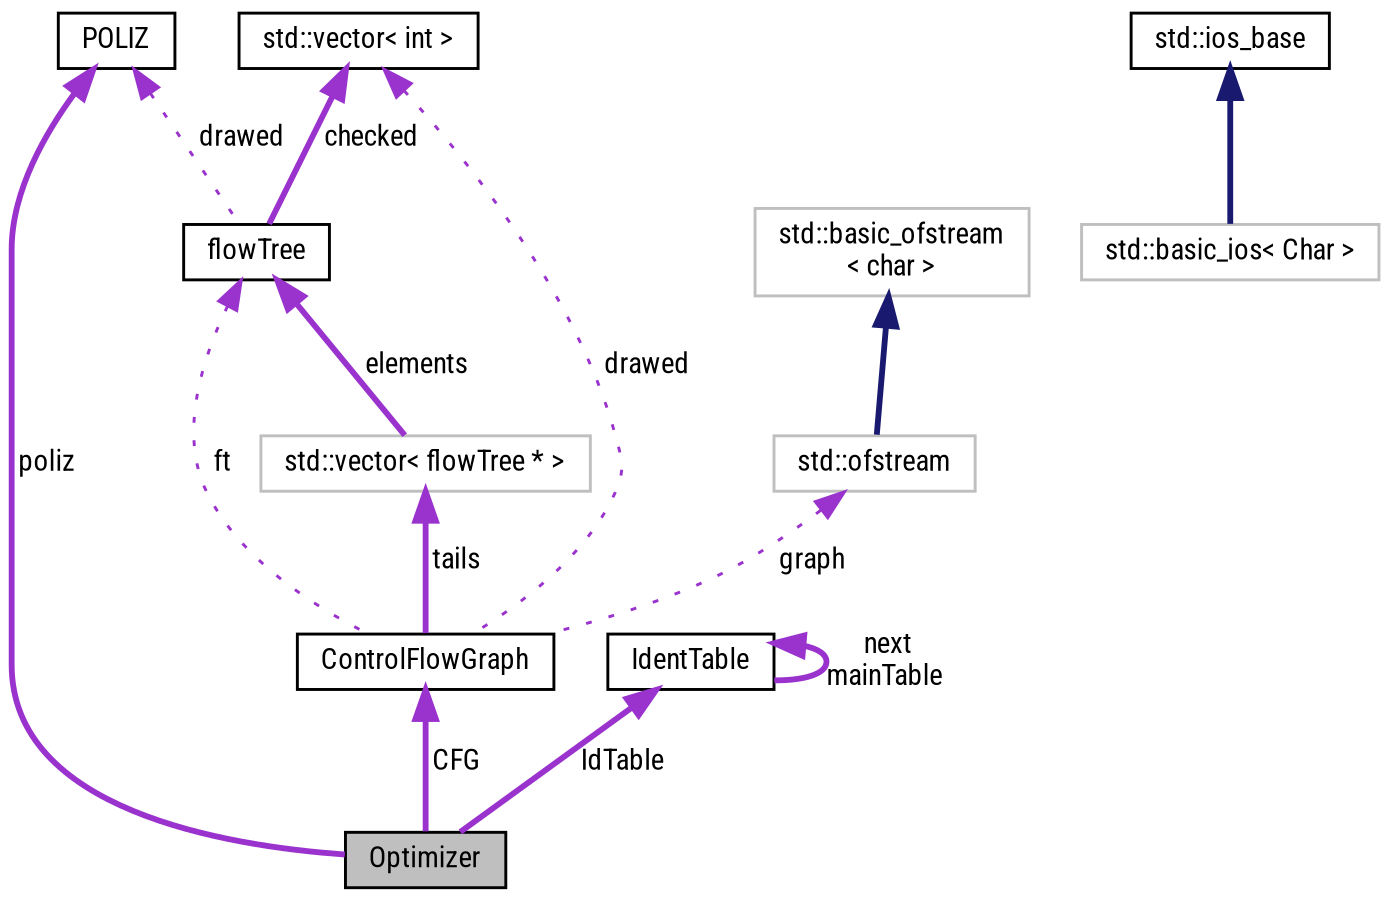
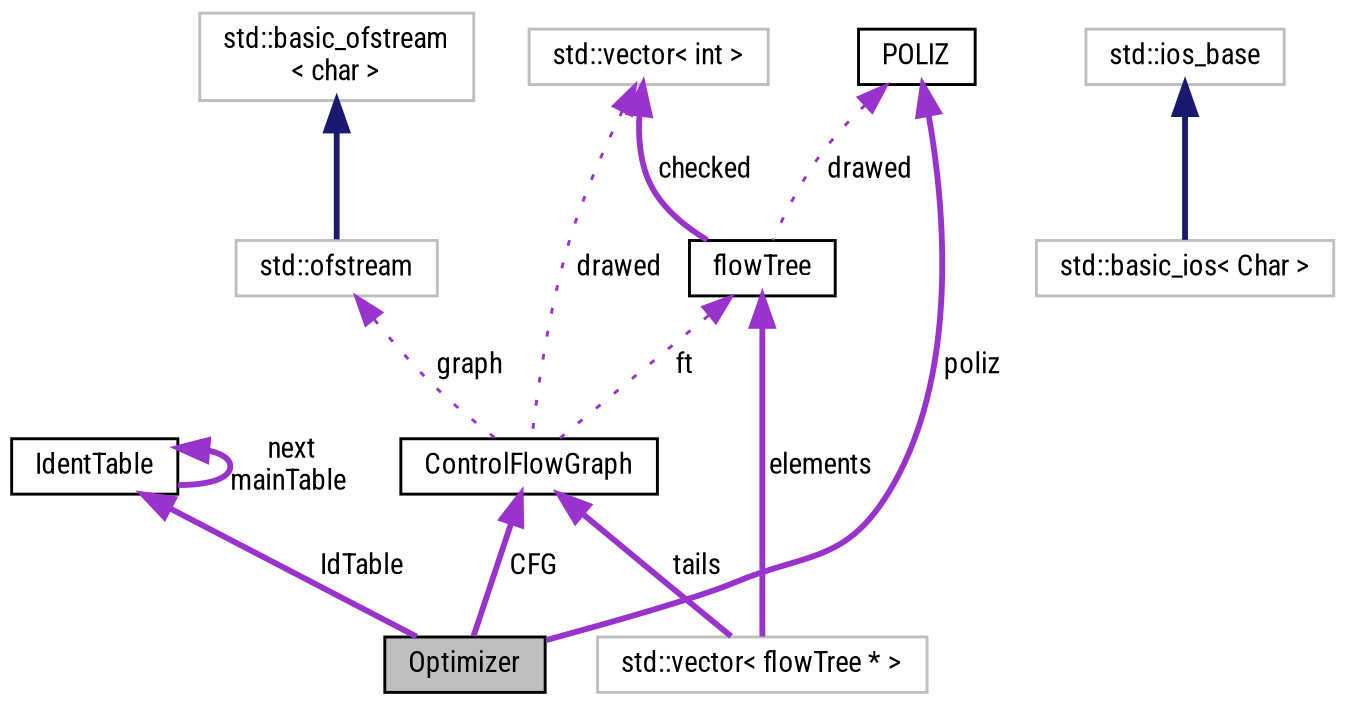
(359, 41) -> (649, 57)
(1230, 41) -> (1185, 57)
(426, 577) -> (657, 575)
